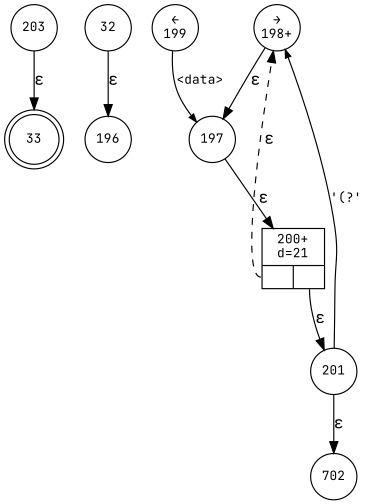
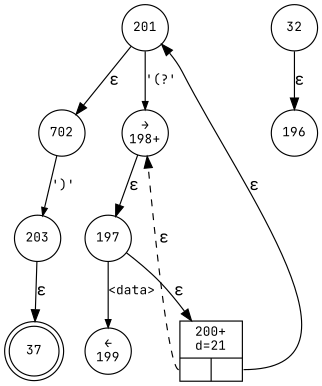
(175, 85) -> (108, 290)
(34, 139) -> (34, 351)
none -> (51, 182)
